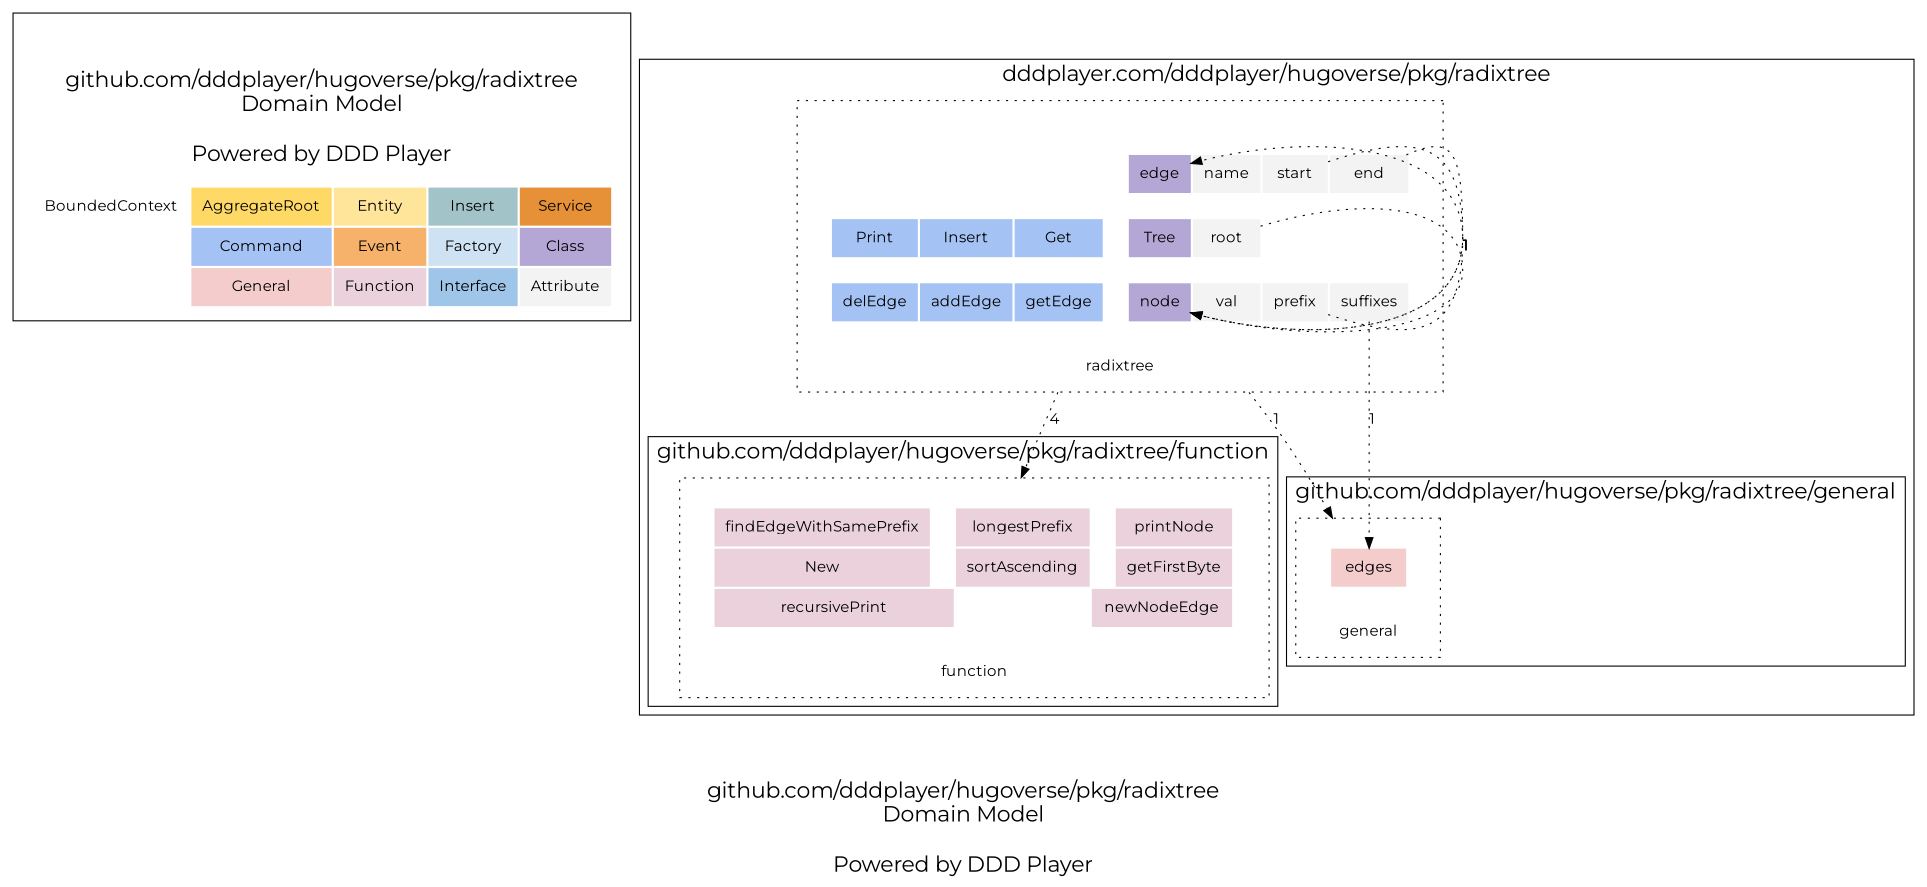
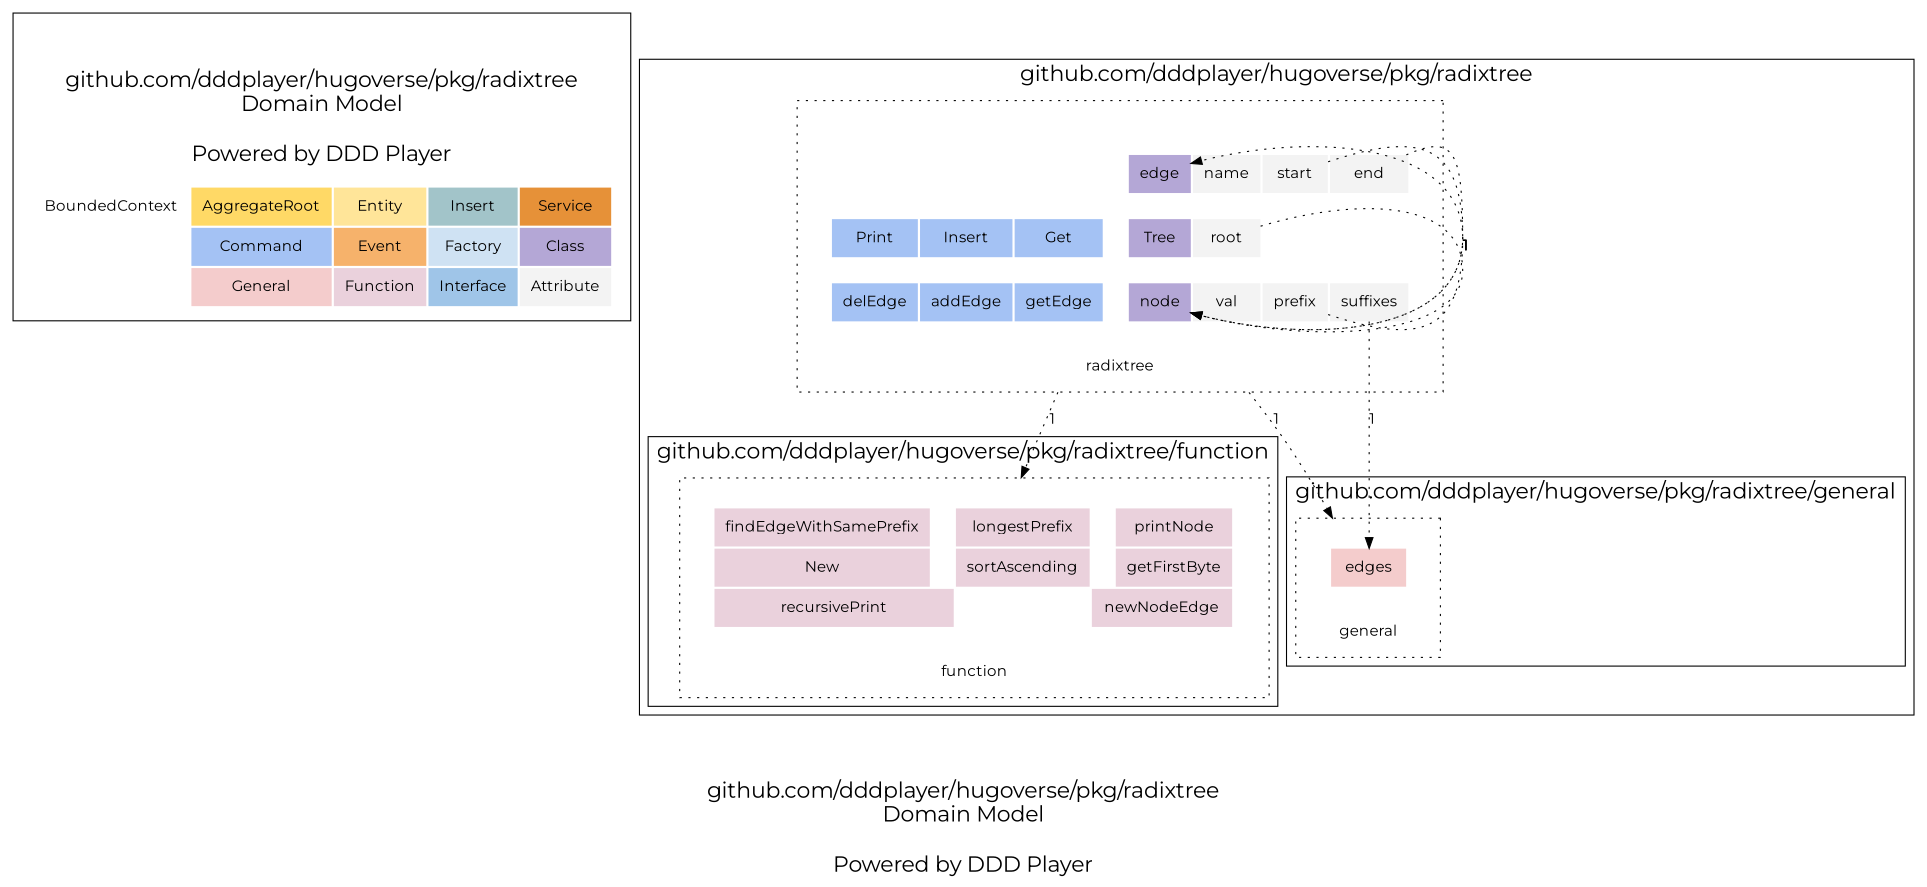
(1277, 76) -> (1277, 76)
(1055, 420) -> (1053, 420)
